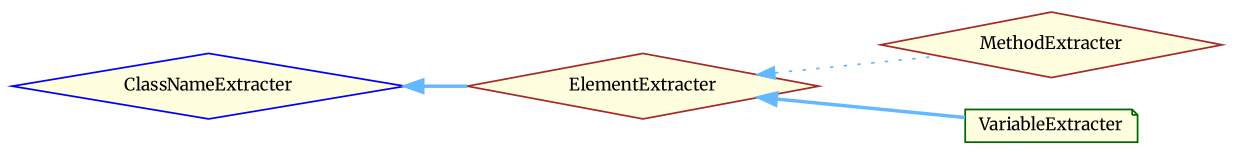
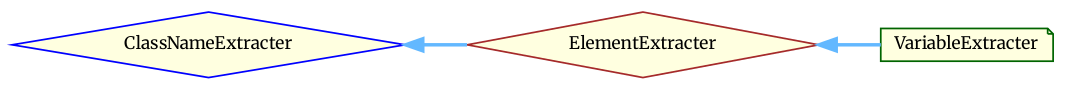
(1051, 45) -> none
